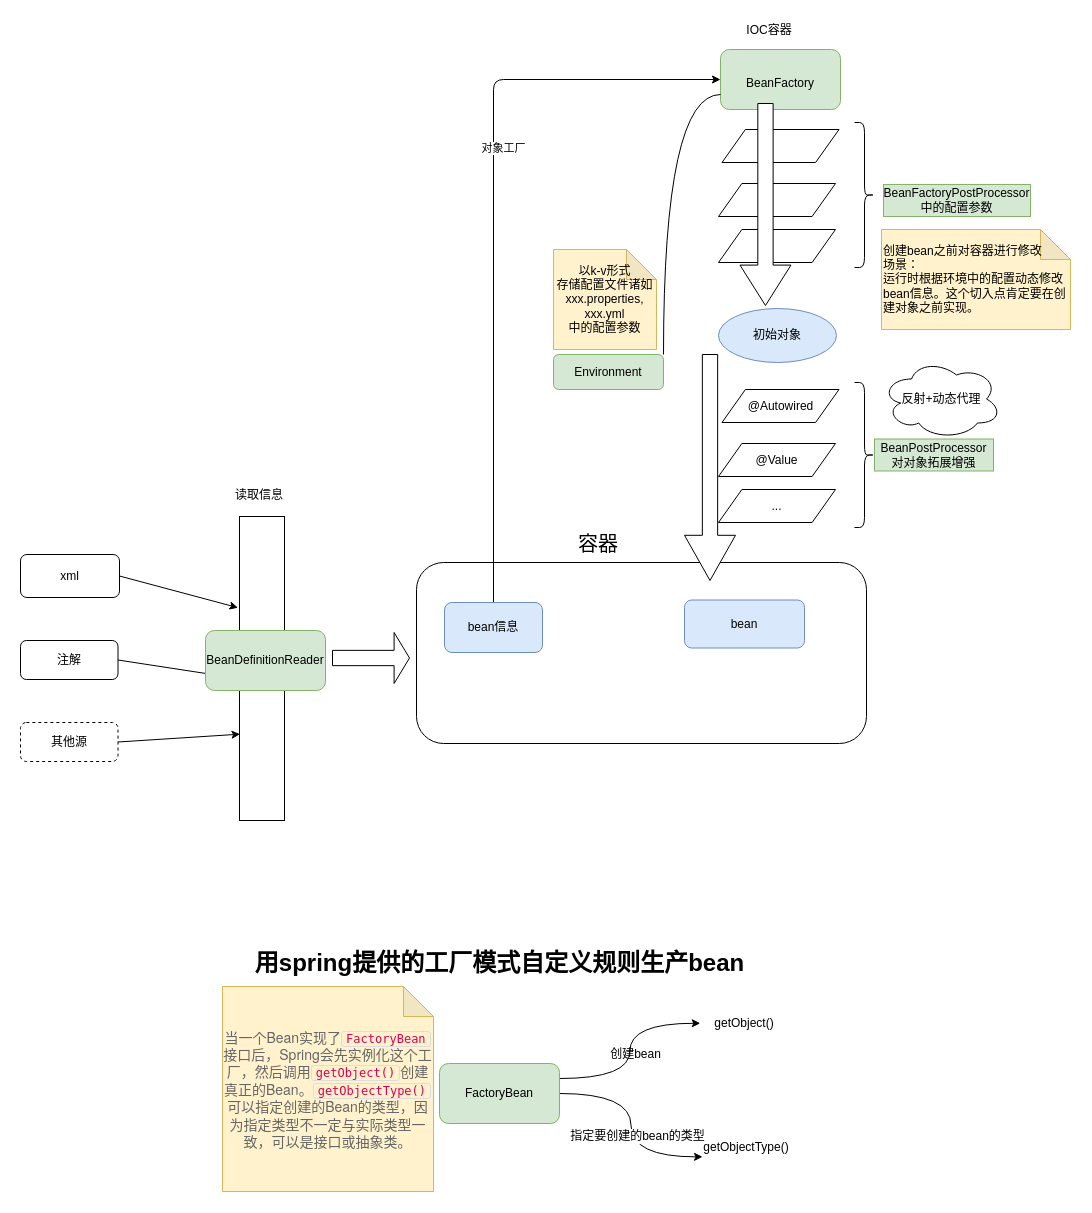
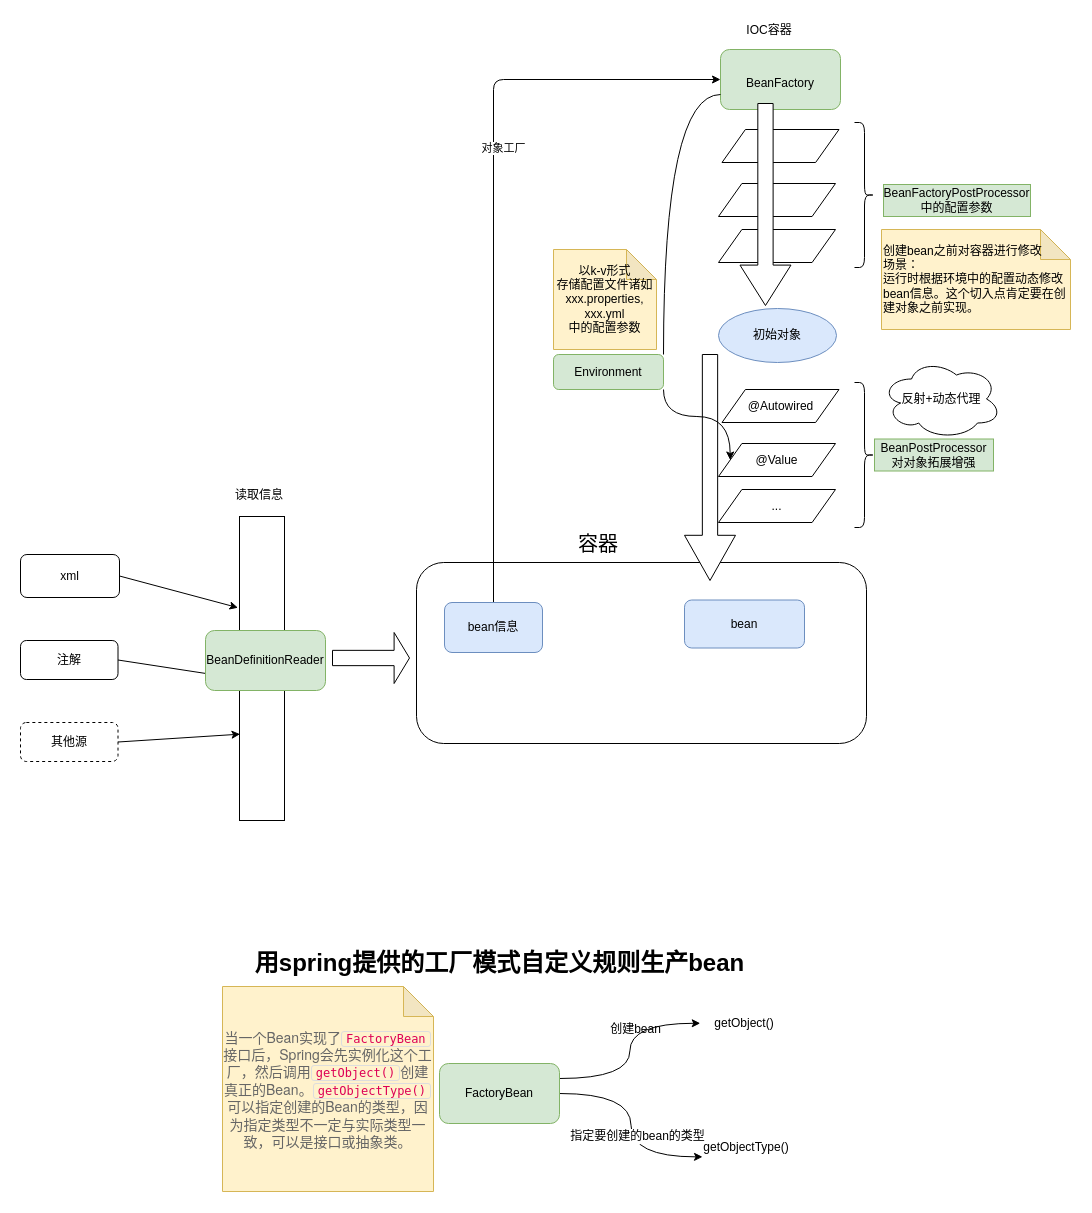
none -> (701, 417)
(636, 1055) -> (636, 1030)
